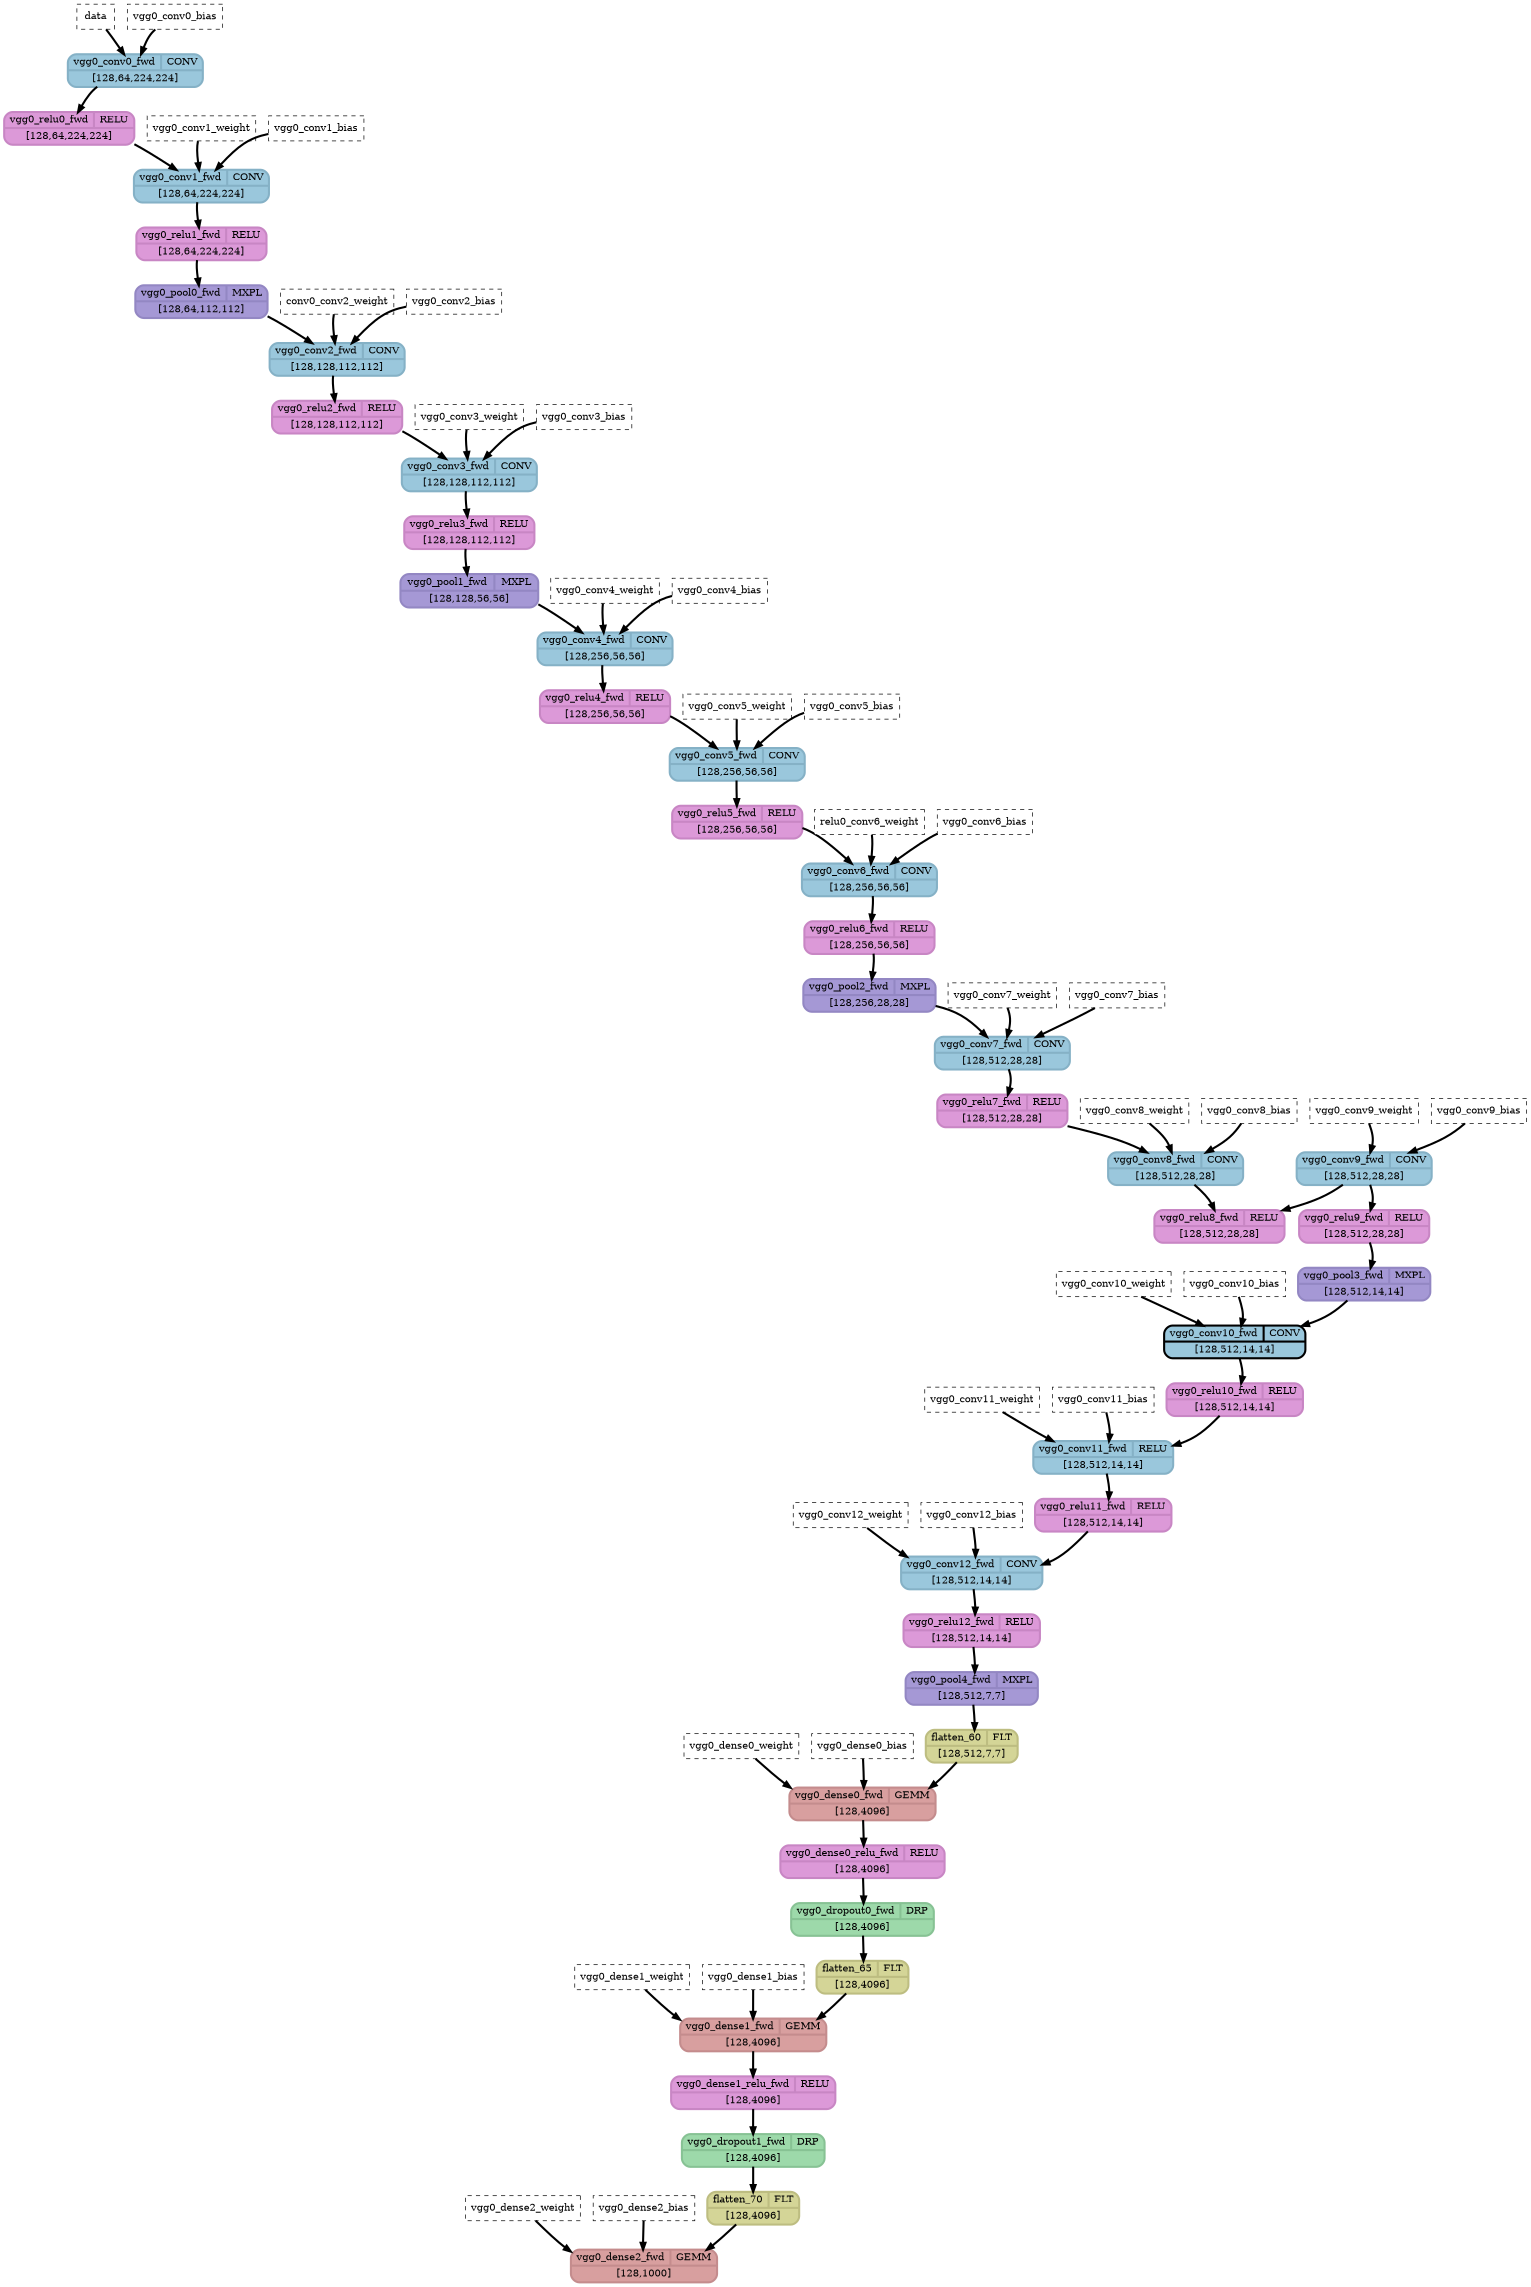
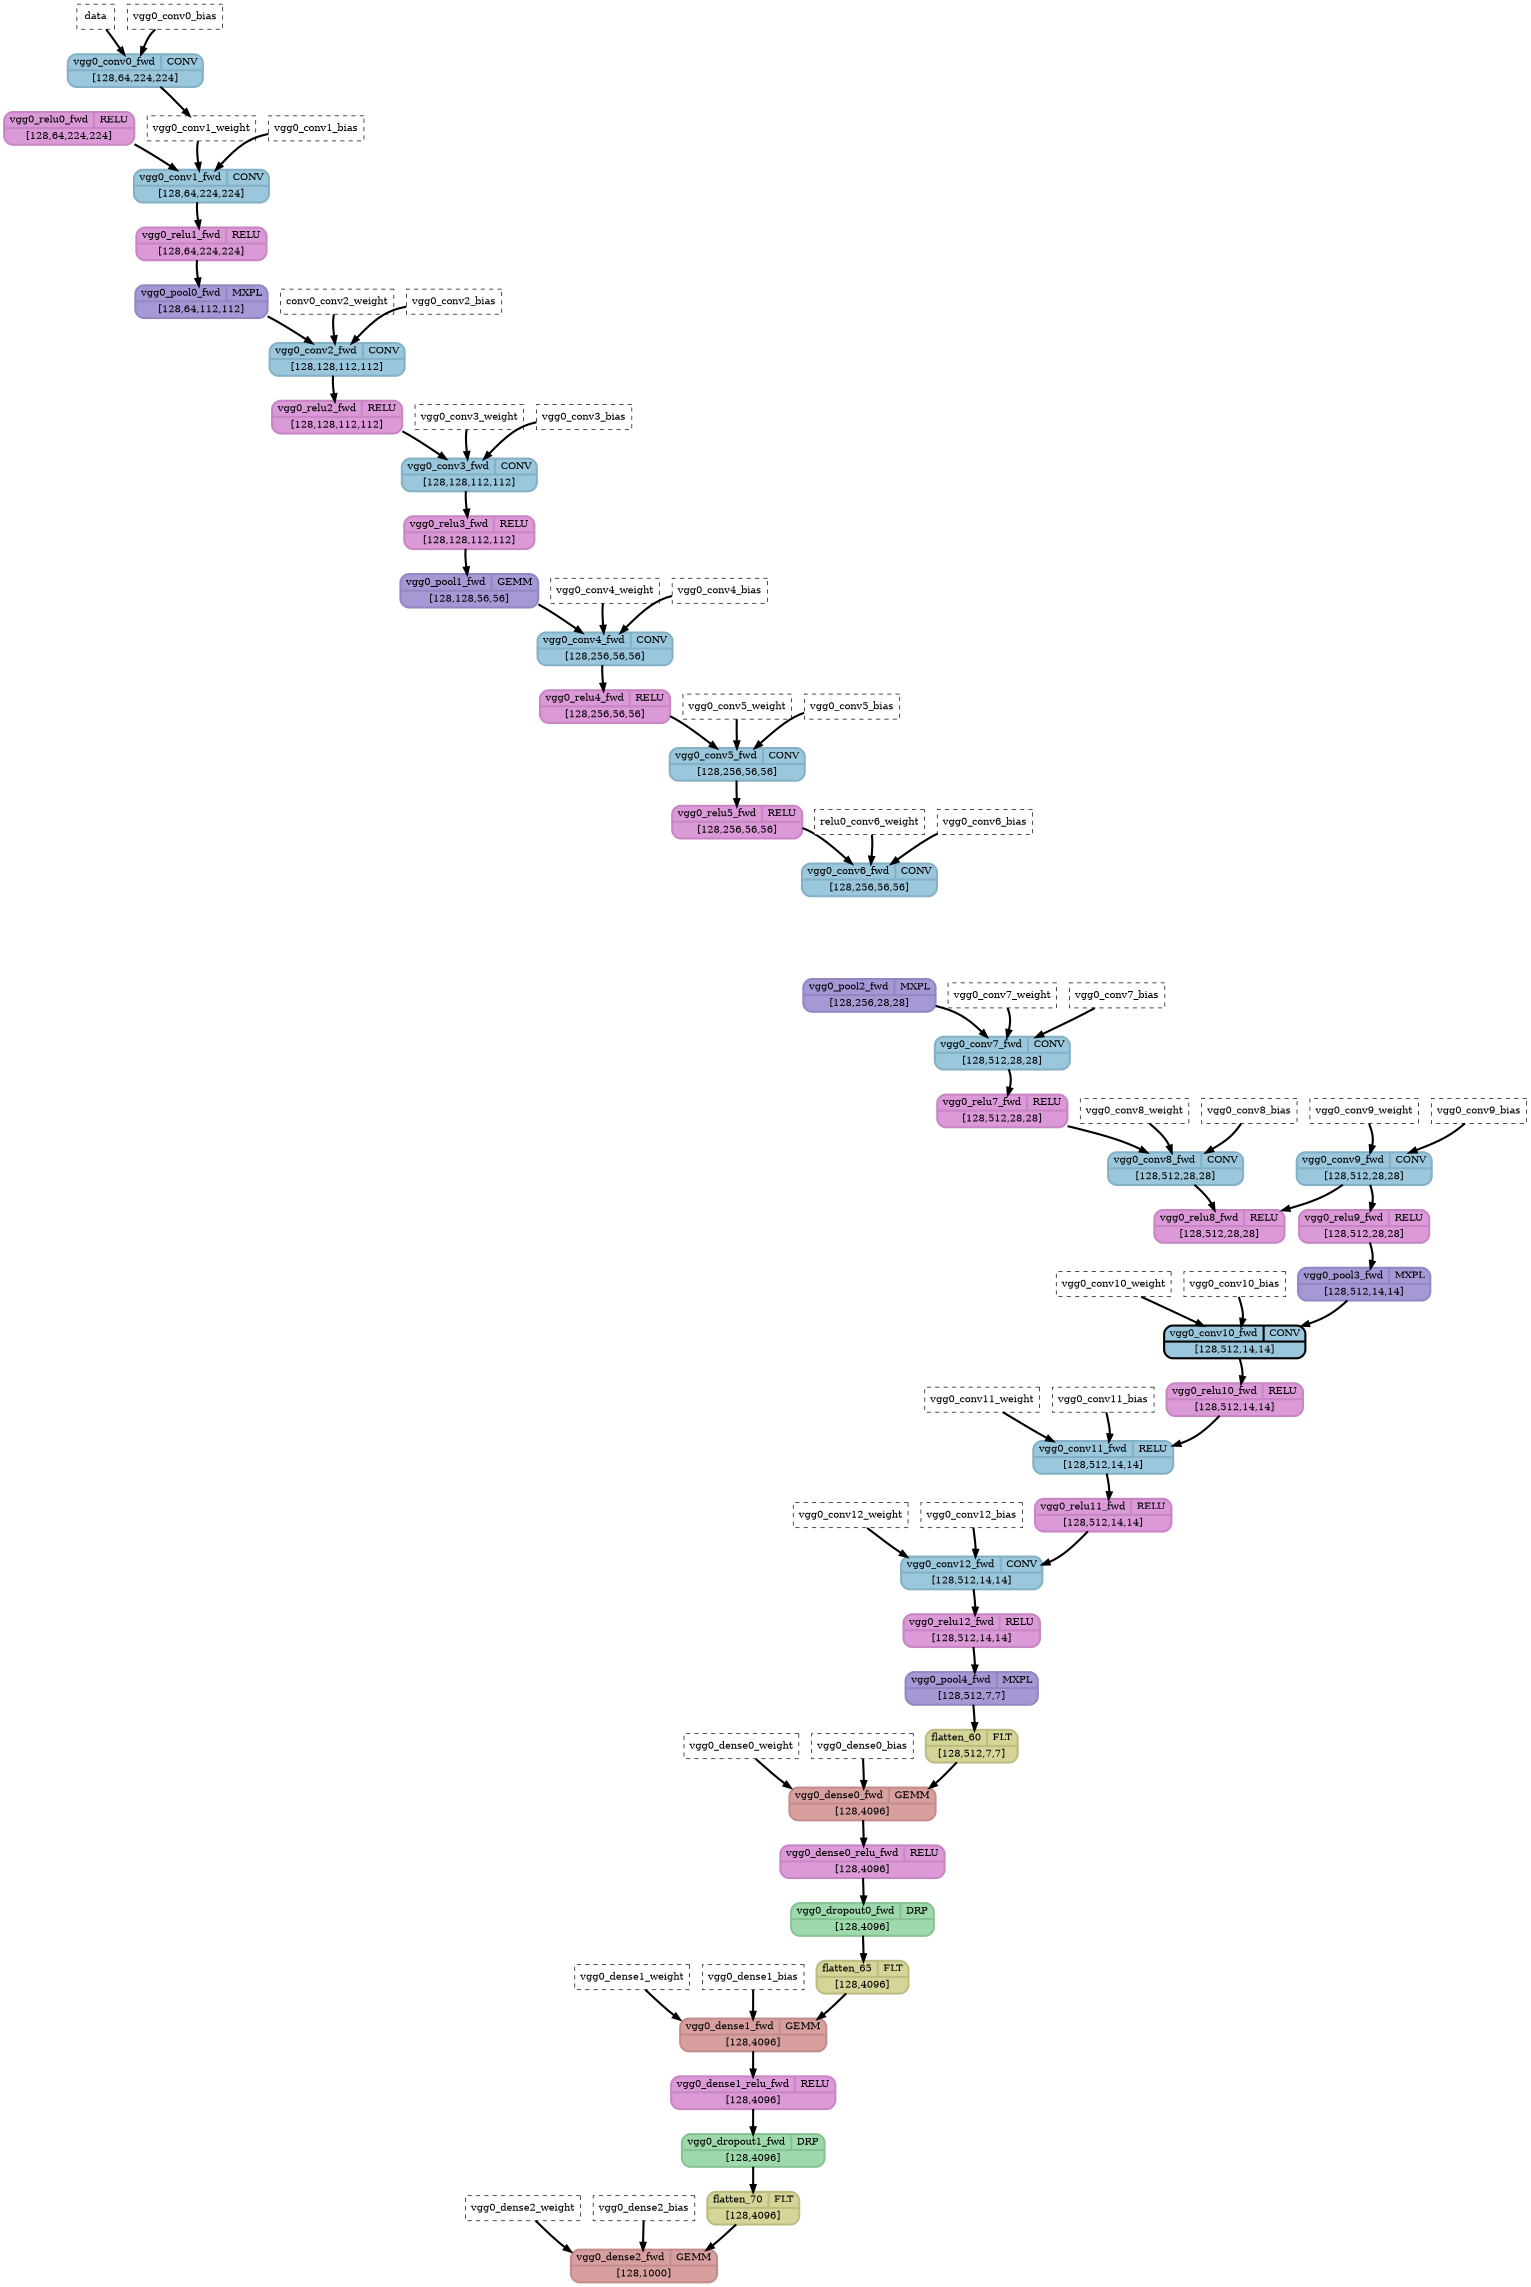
(89, 96) -> (173, 98)
(516, 582) -> (515, 582)
(869, 938) -> none
